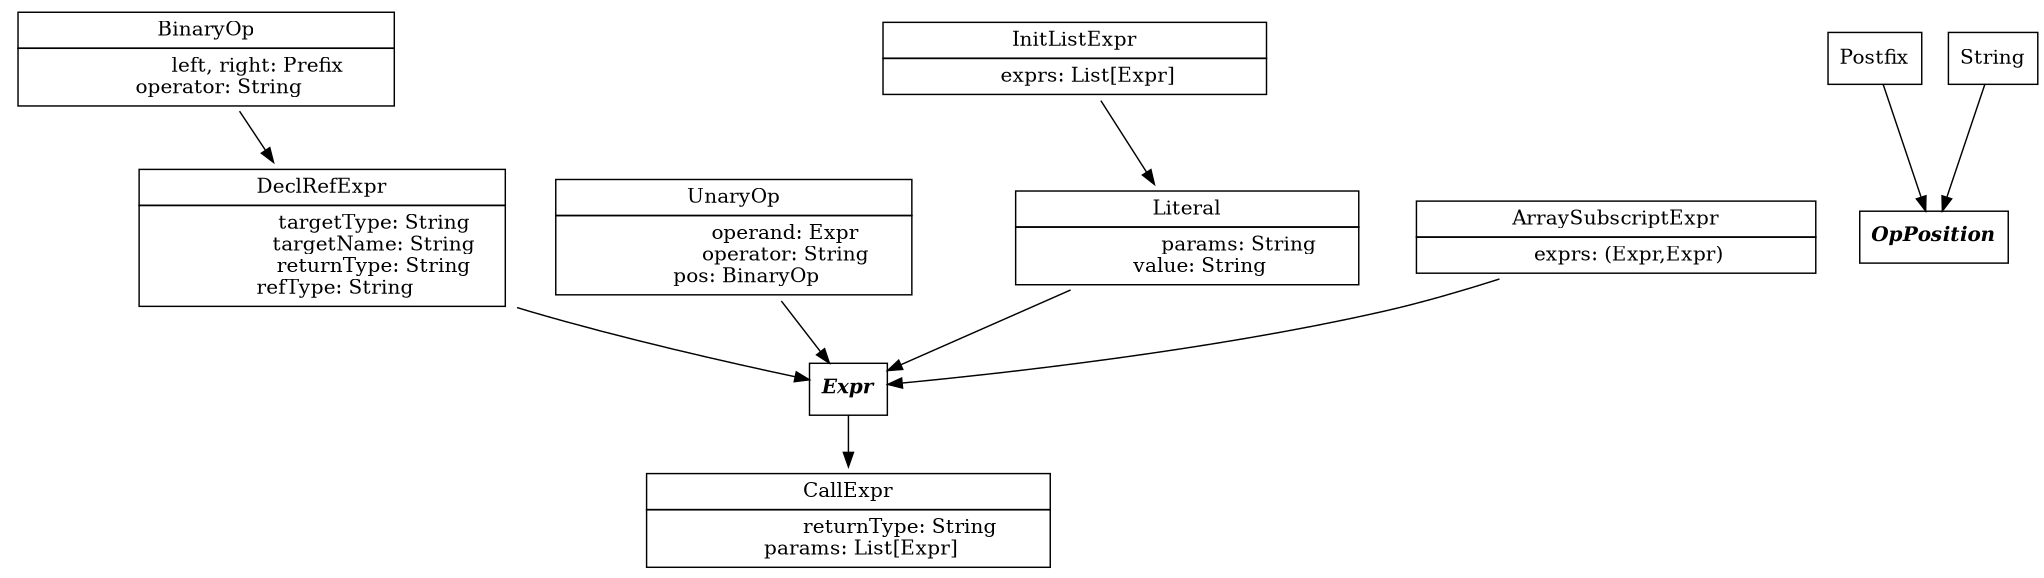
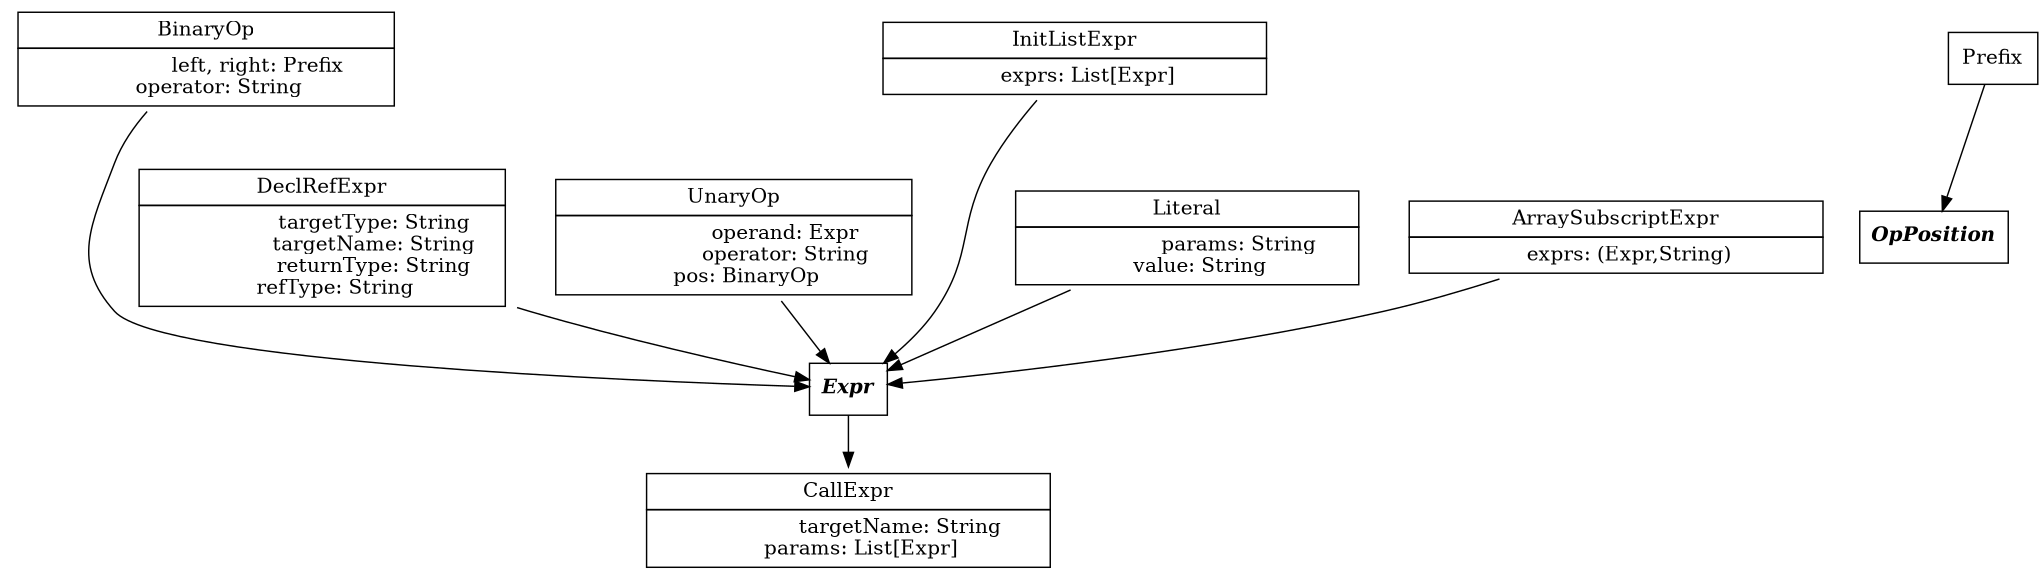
(1875, 58) -> none
(1993, 58) -> (1993, 58)
(252, 131) -> (341, 359)
(1124, 136) -> (967, 229)
(1616, 254) -> (1616, 254)
(848, 527) -> (848, 527)
